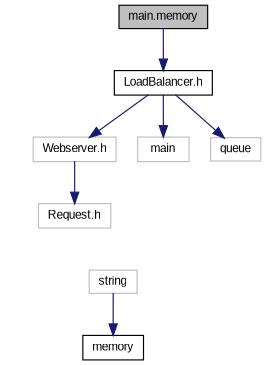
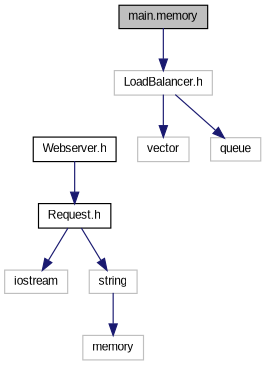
(163, 83) -> (163, 83)
(124, 113) -> none
(75, 149) -> (75, 149)
(163, 149) -> (163, 149)
(75, 216) -> (75, 216)
none -> (91, 244)
none -> (36, 282)
(113, 348) -> (113, 348)
